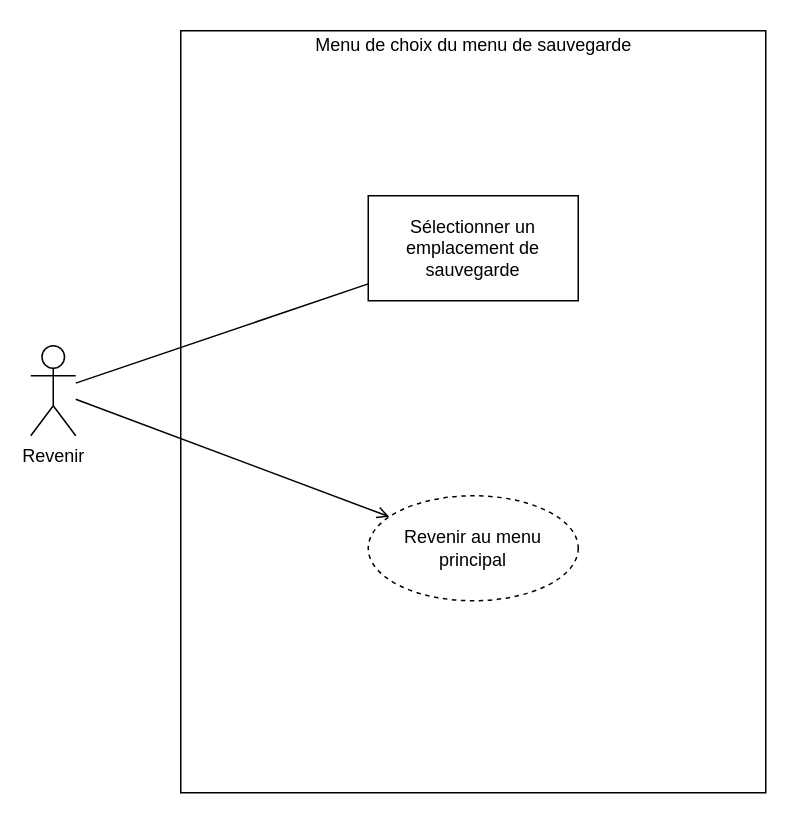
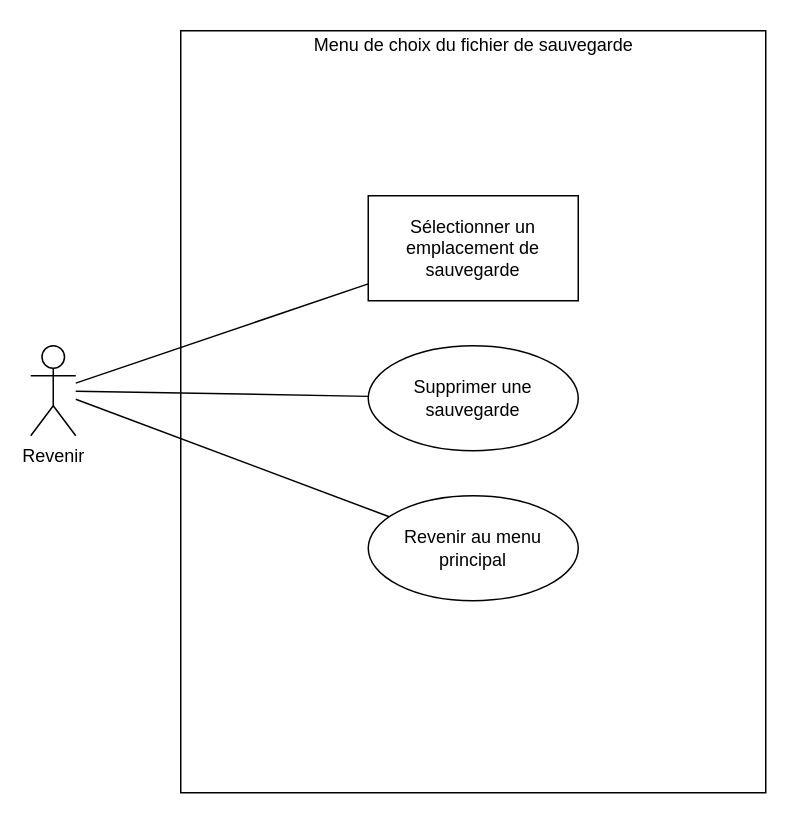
(474, 46) -> (474, 46)
none -> (222, 394)
none -> (473, 398)
(382, 514) -> (385, 515)
(473, 548) -> (473, 548)
